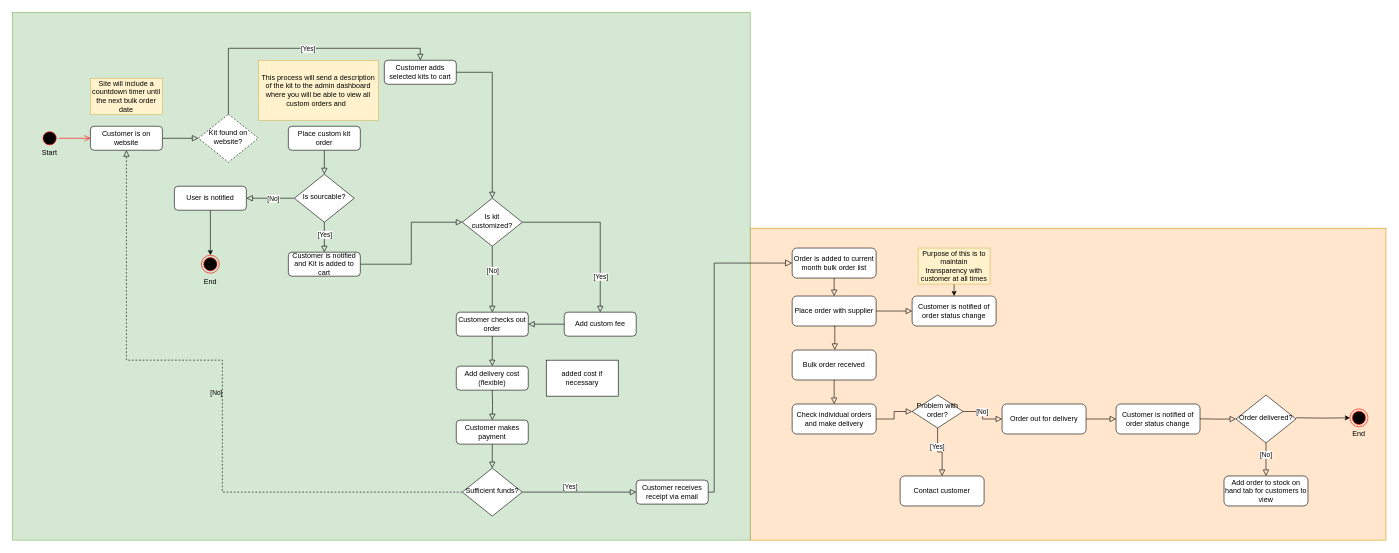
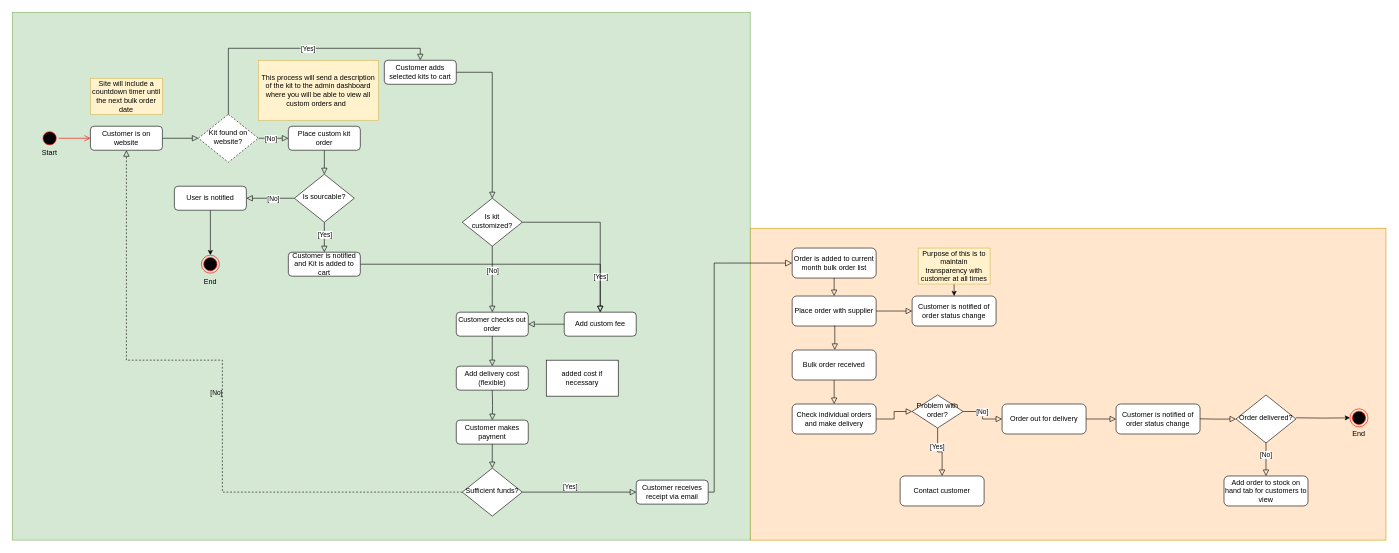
none -> (273, 138)
(411, 222) -> (503, 264)
